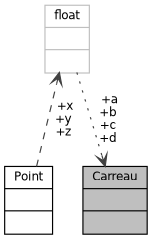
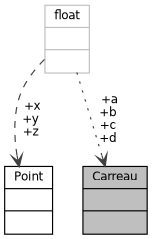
(47, 125) -> (18, 103)
